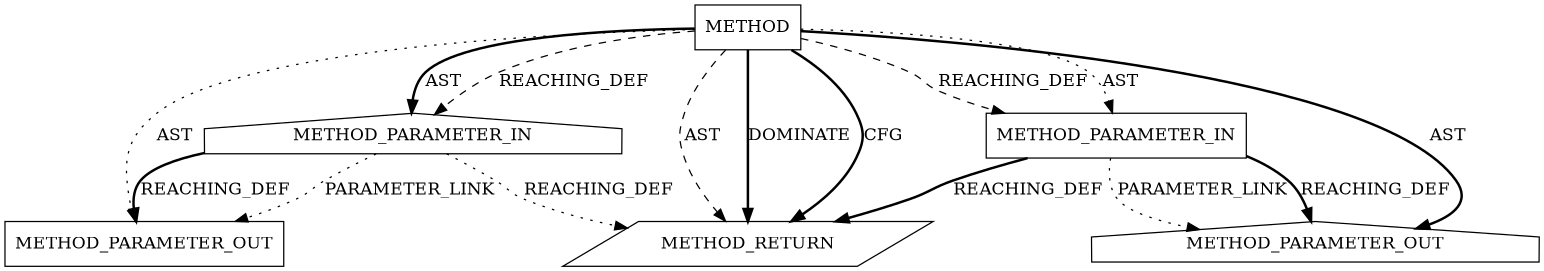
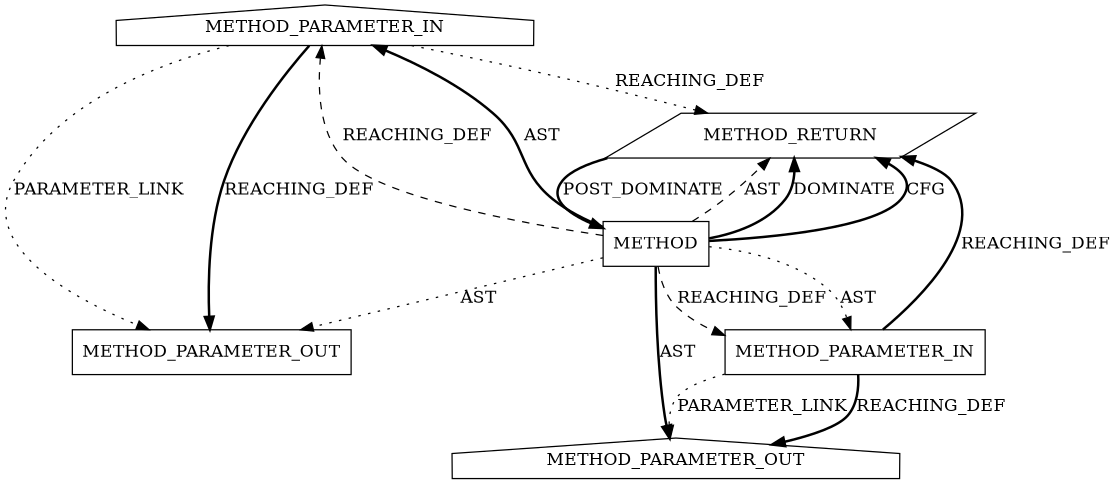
none -> (560, 185)
